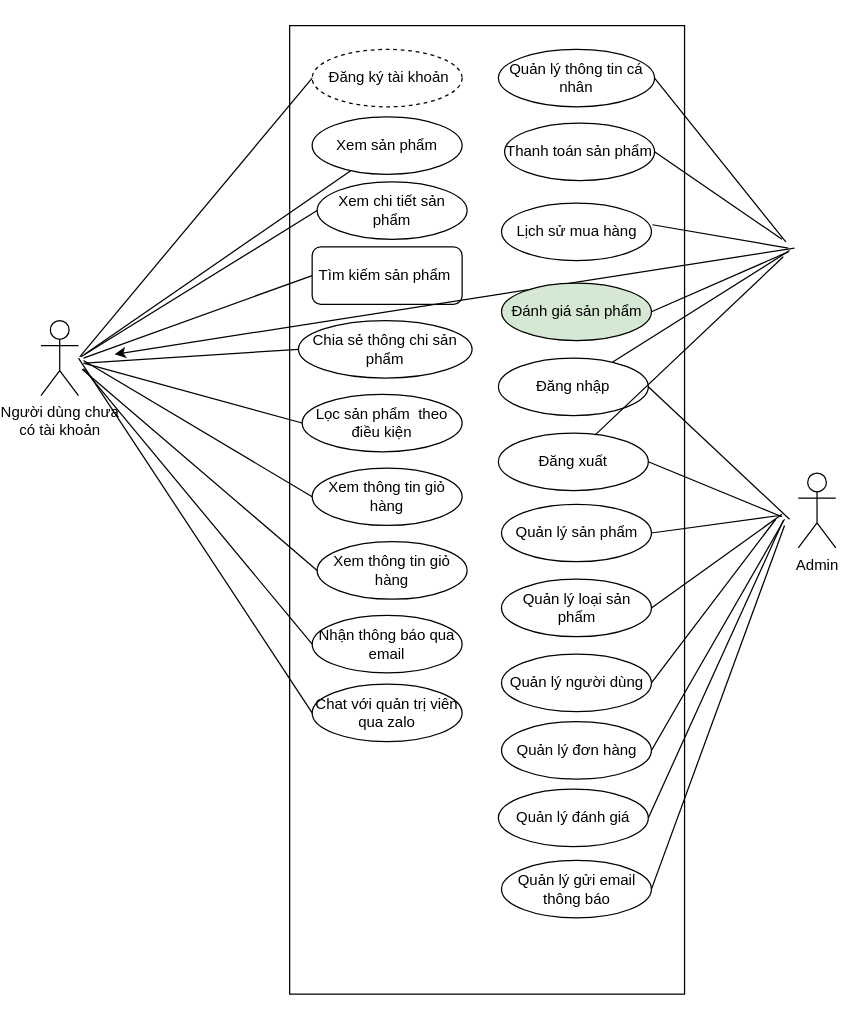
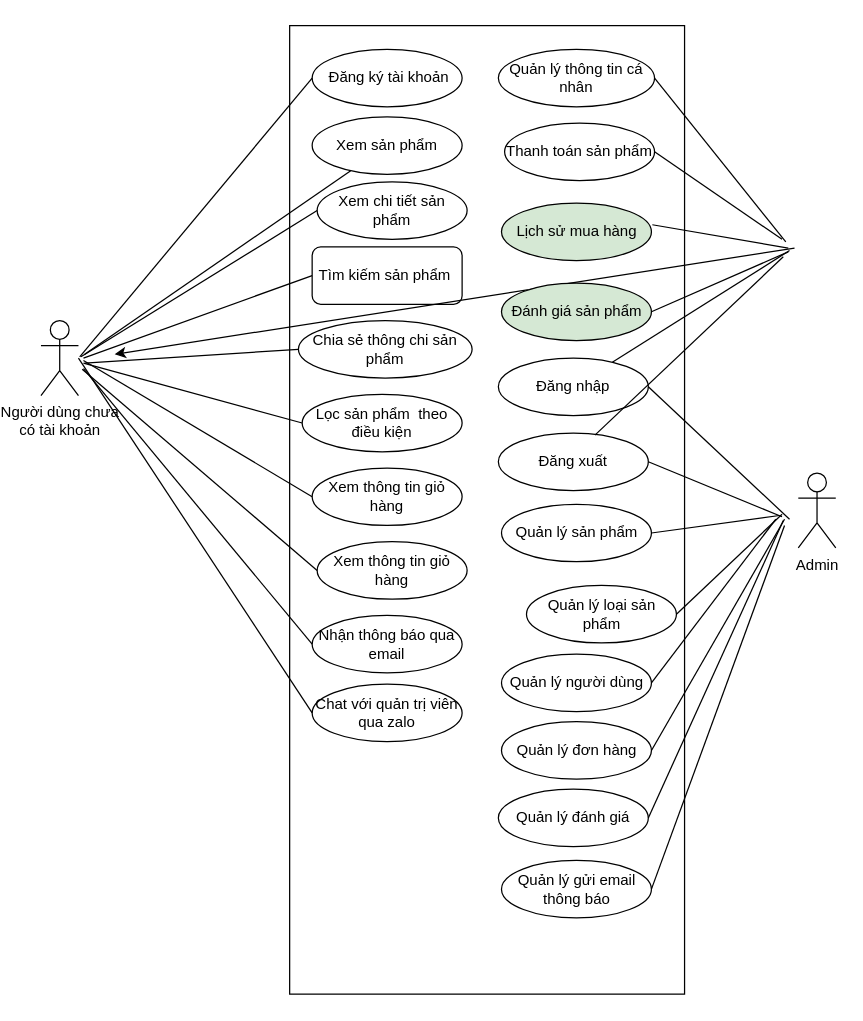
(387, 78) -> (387, 78)
(576, 232) -> (576, 232)
(576, 608) -> (601, 614)
